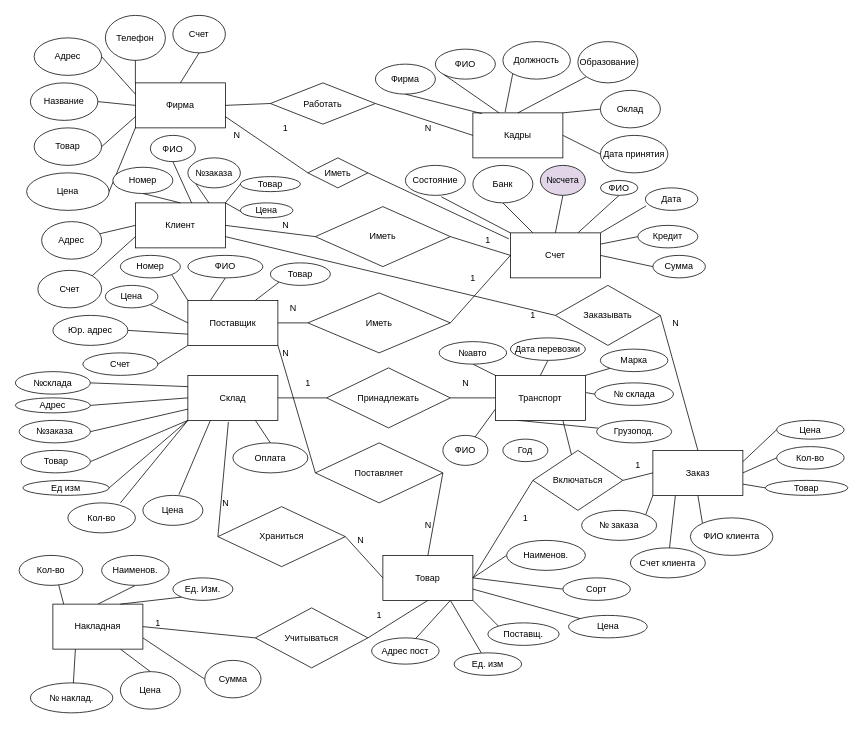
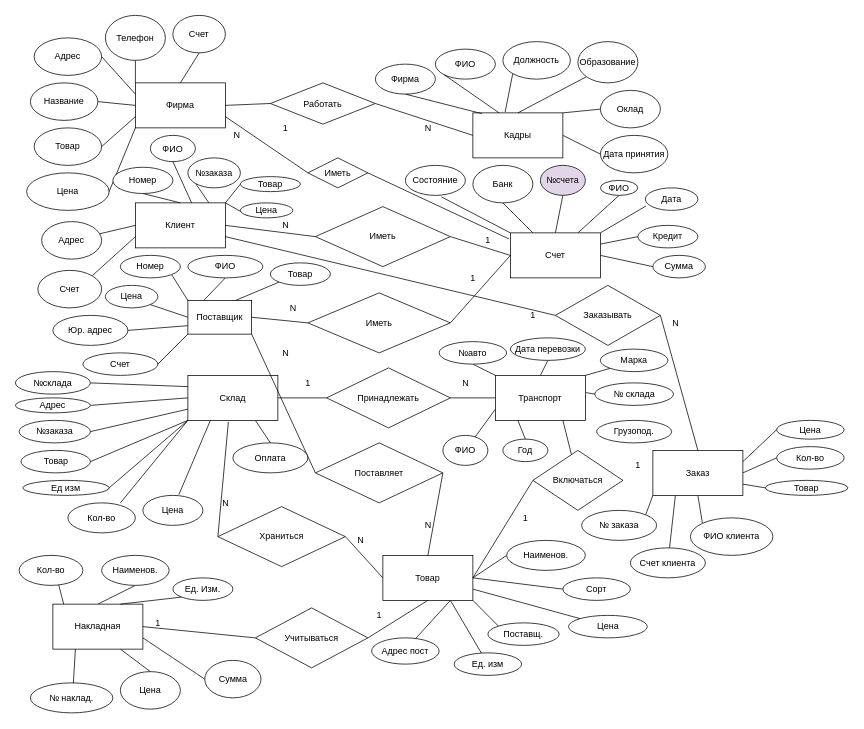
(233, 323) -> (220, 317)
(558, 424) -> (522, 430)
(638, 477) -> none
